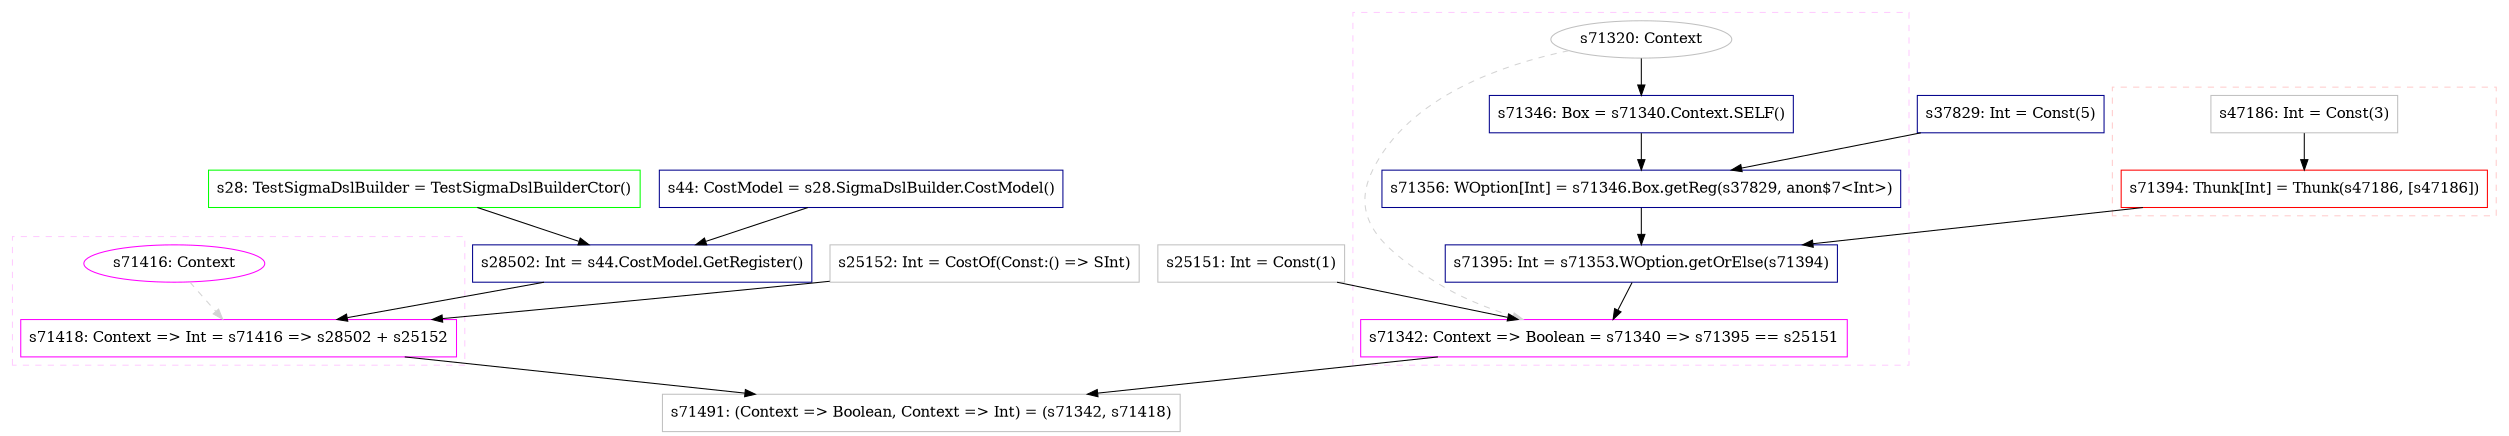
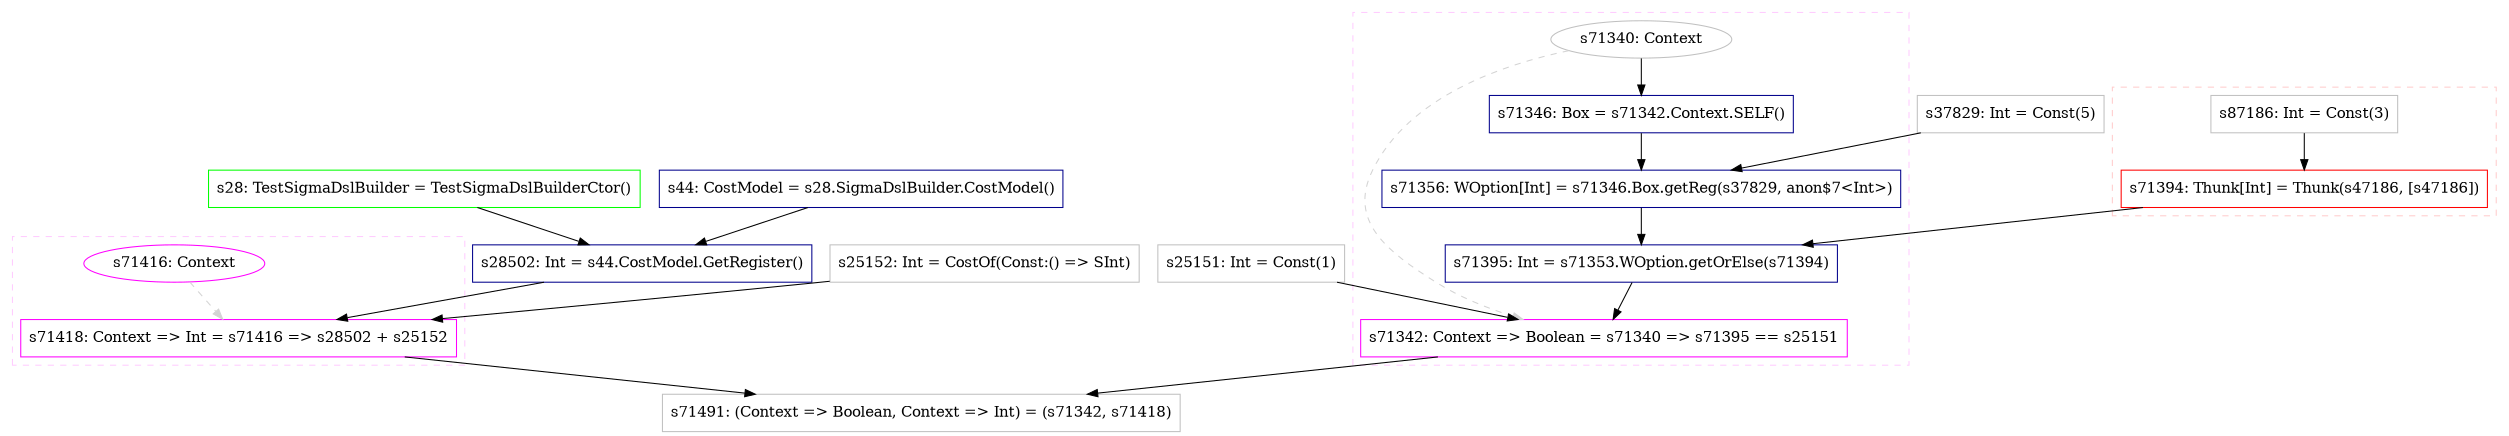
(1641, 39) -> (1641, 39)
(1641, 114) -> (1641, 114)
(2011, 114) -> (2011, 114)
(2304, 114) -> (2304, 114)
